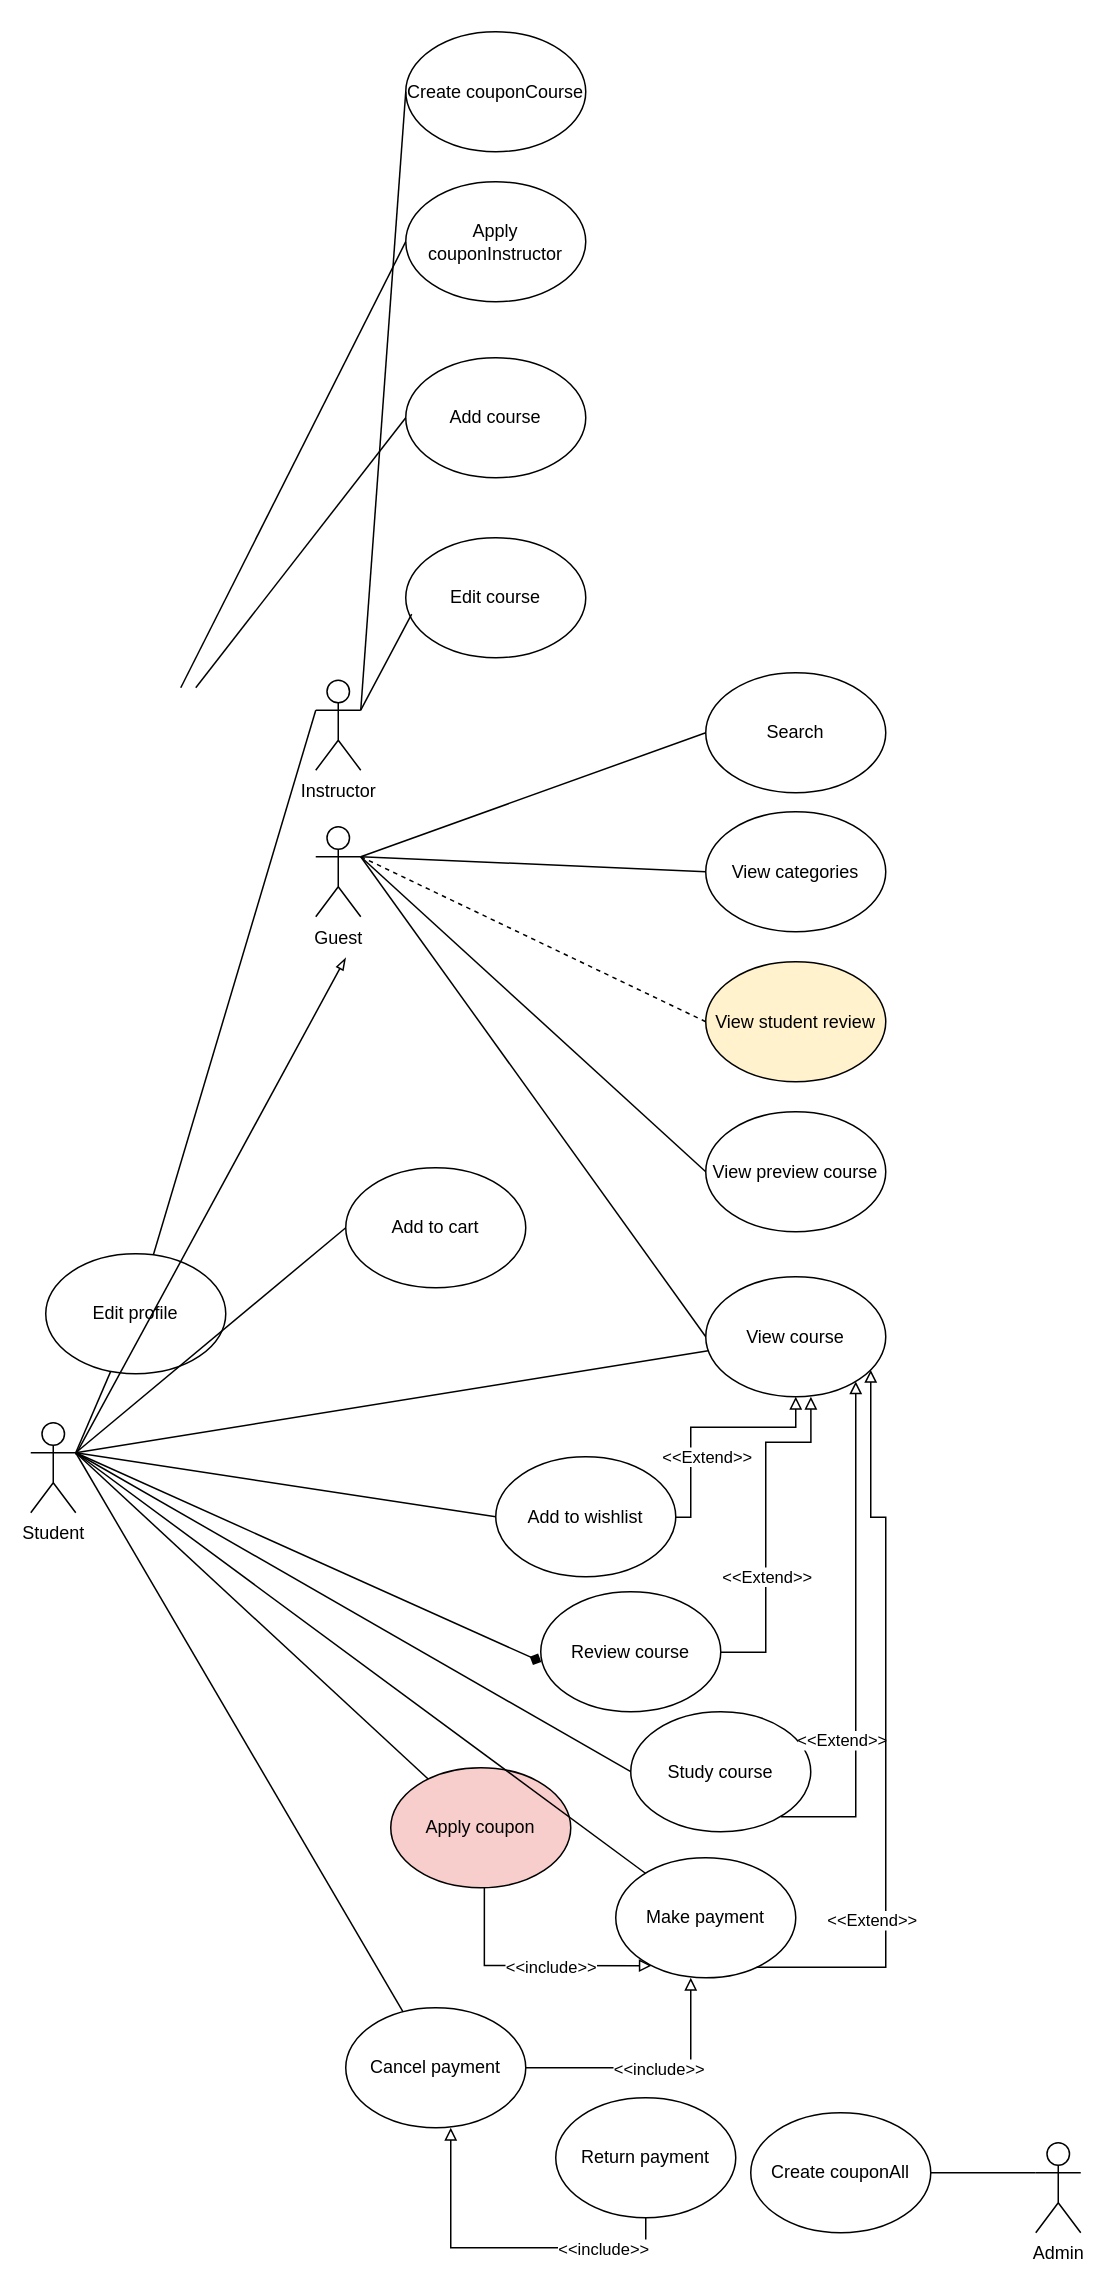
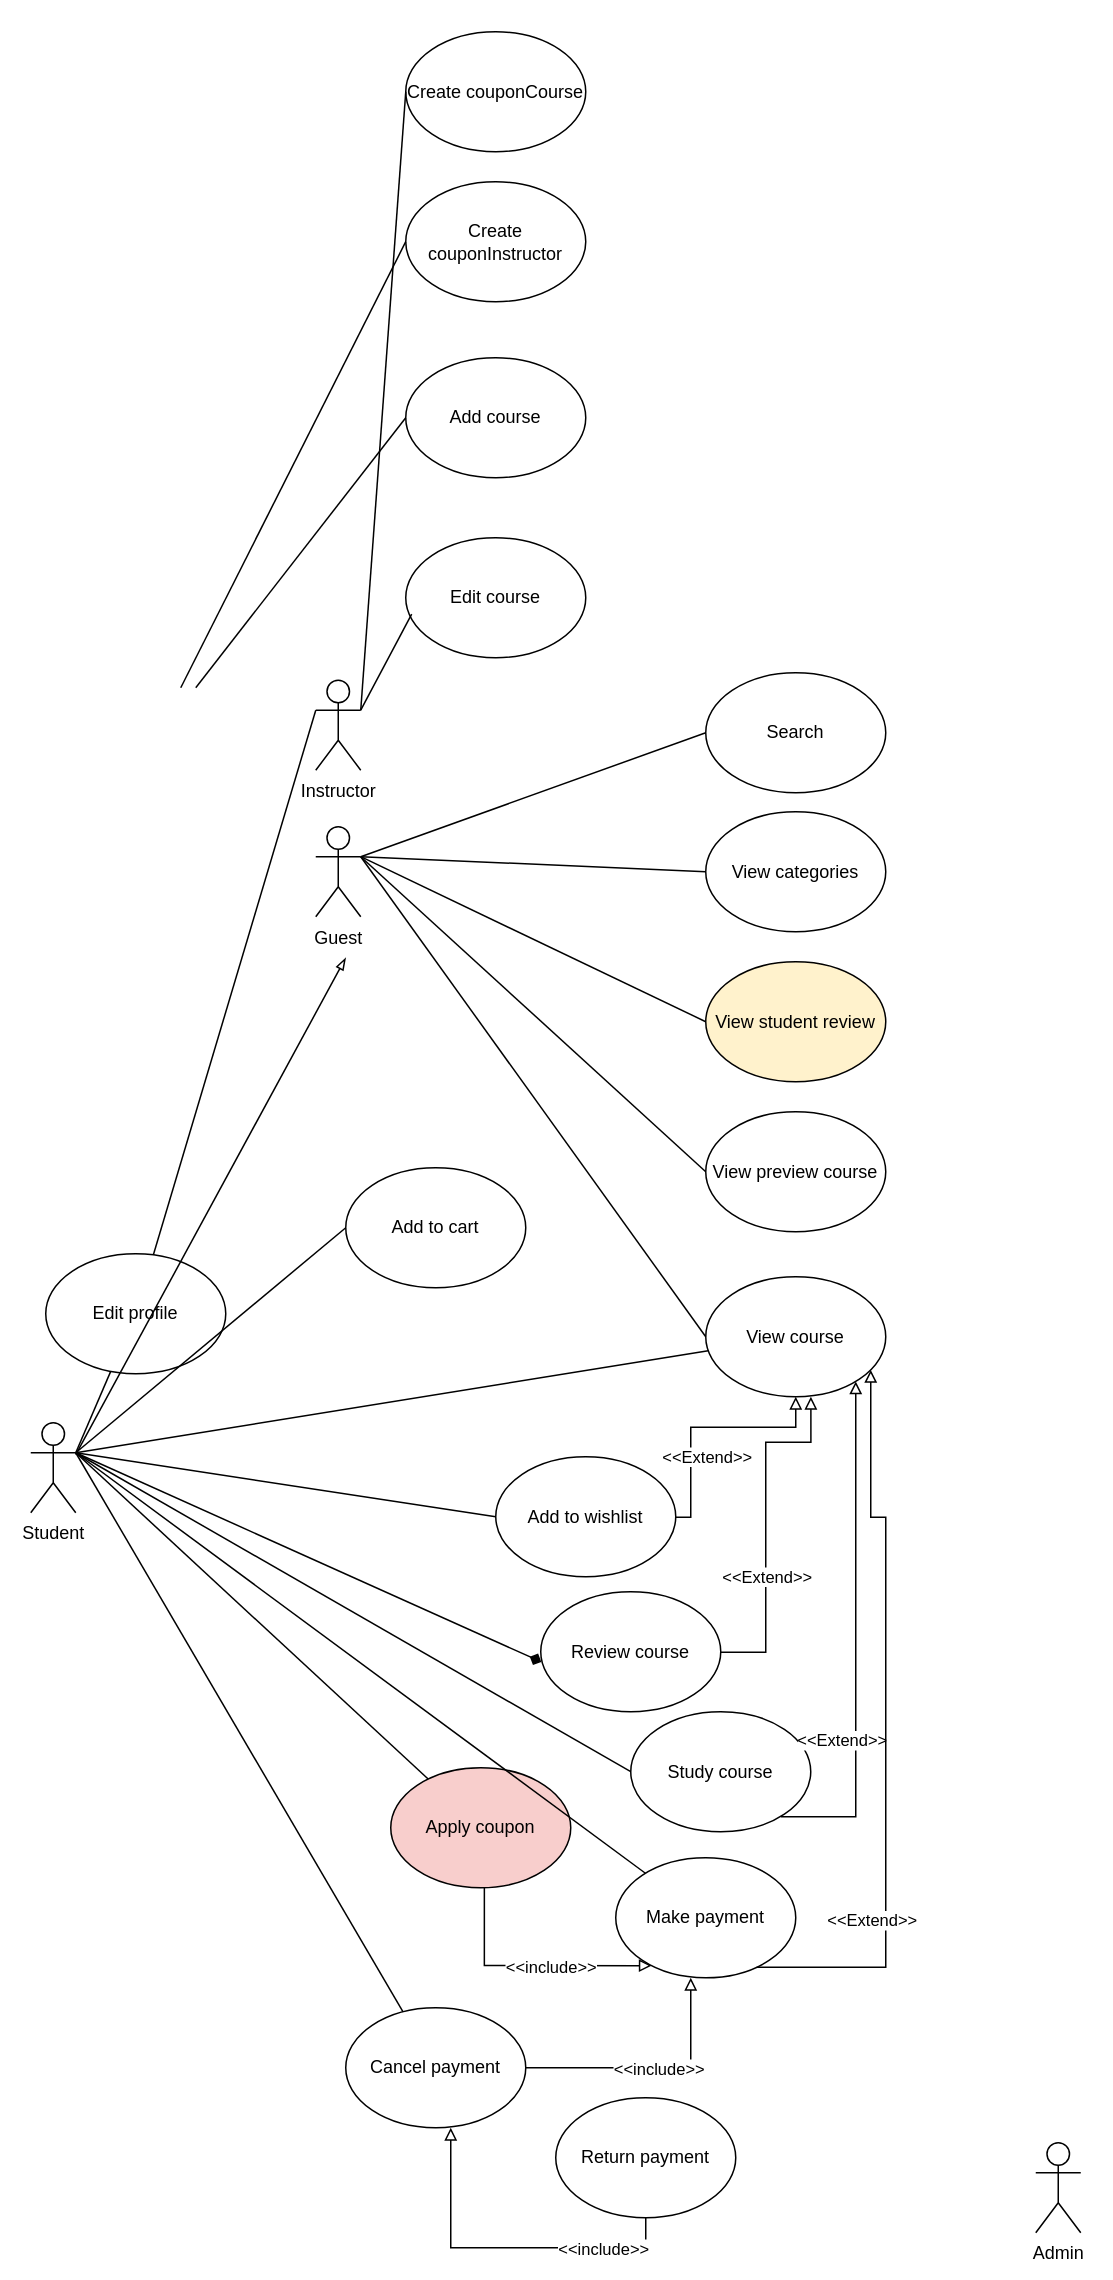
(496, 242) -> (496, 242)
(534, 940) -> (534, 940)
(841, 2173) -> none
(983, 2173) -> none
